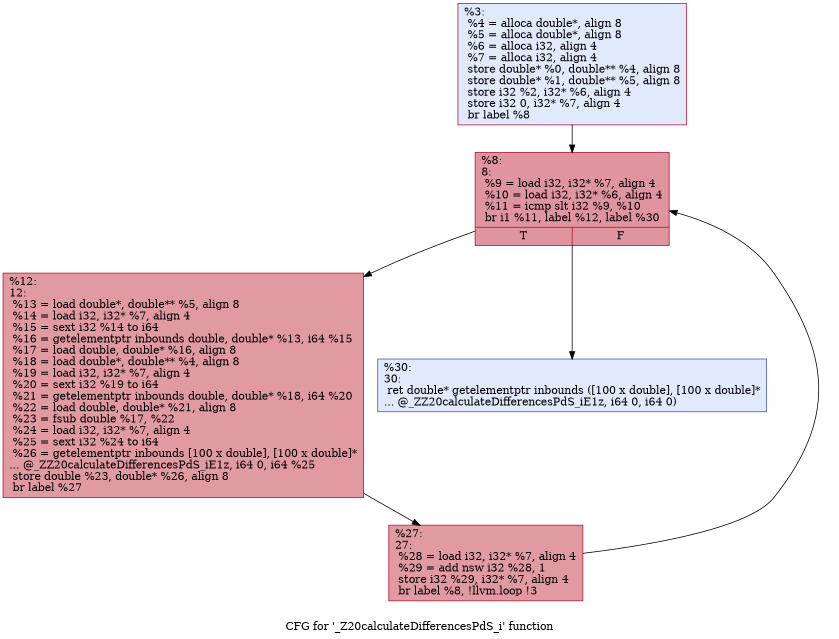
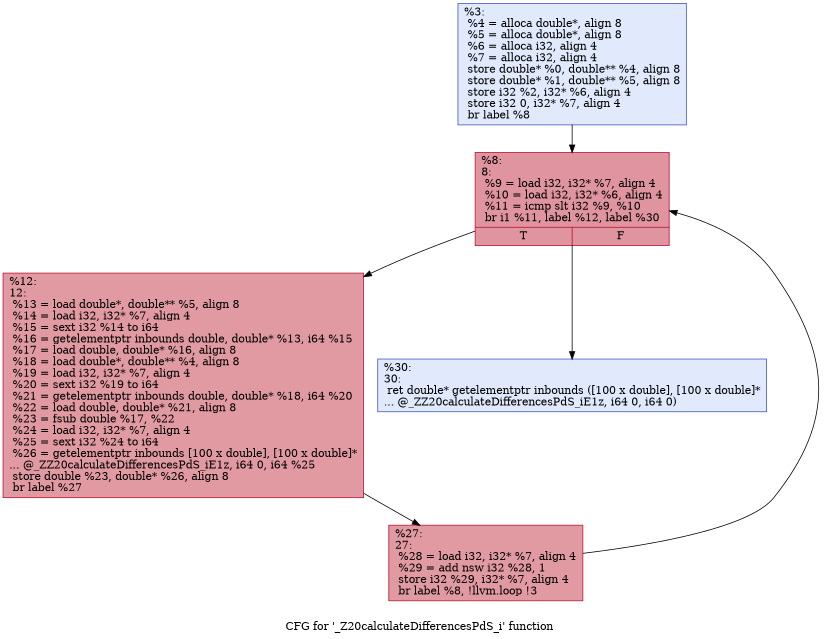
(572, 64) -> (572, 64)
